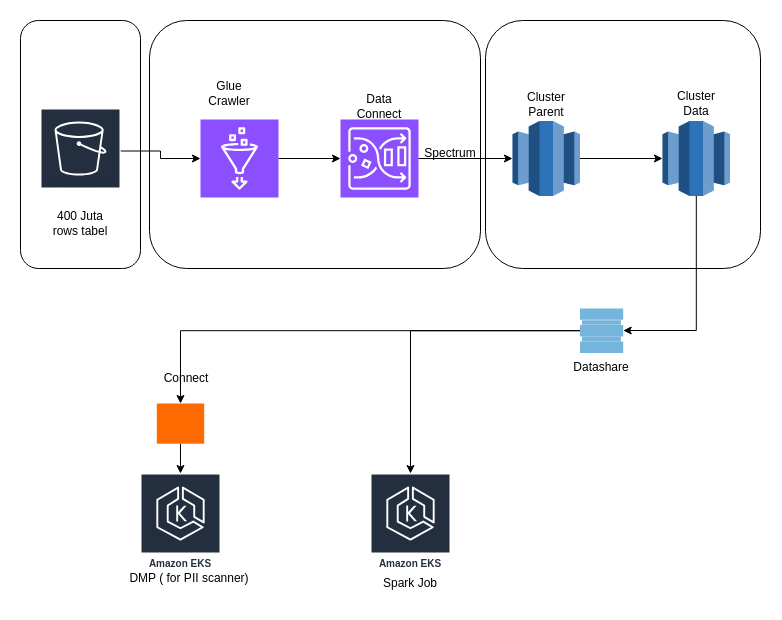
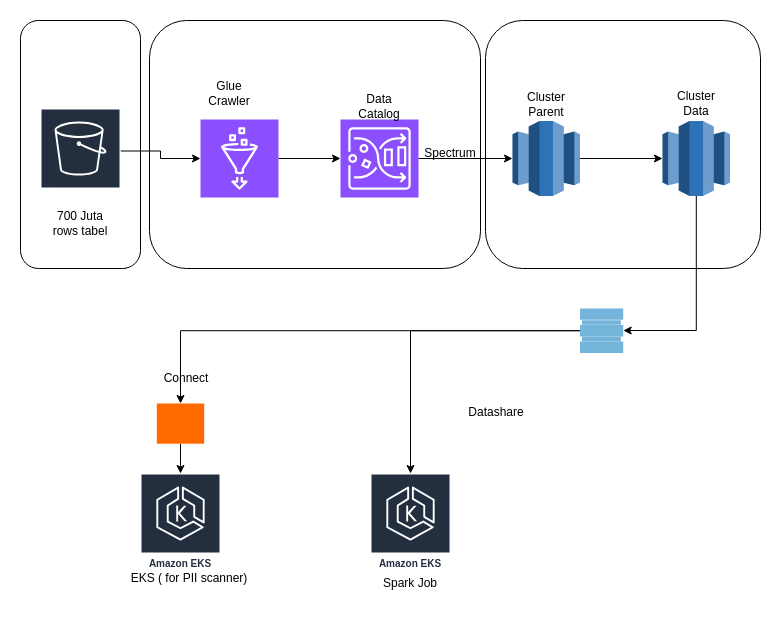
(380, 107) -> (380, 107)
(81, 224) -> (81, 224)
(602, 368) -> (497, 413)
(190, 579) -> (190, 579)
